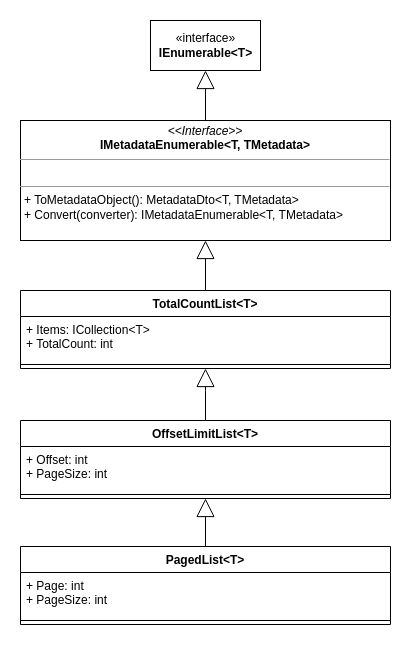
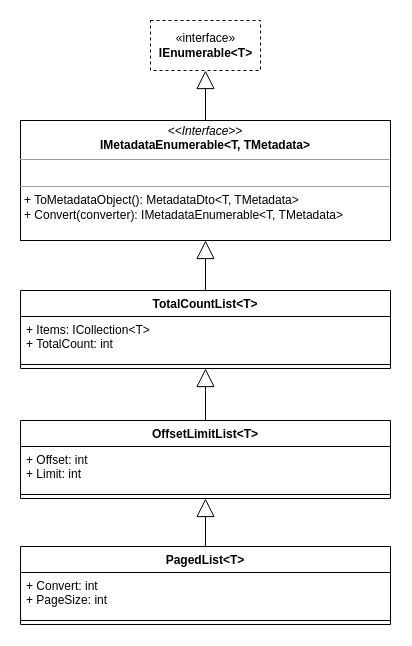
(206, 46) -> (206, 46)
(63, 460) -> (63, 460)
(57, 586) -> (67, 586)
